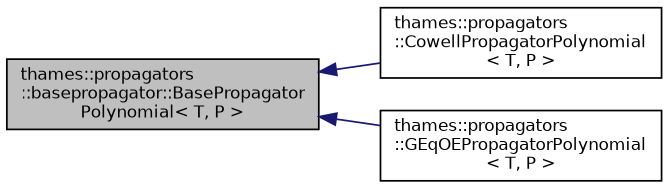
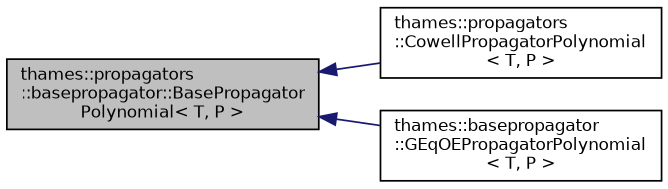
(521, 146) -> (521, 146)
